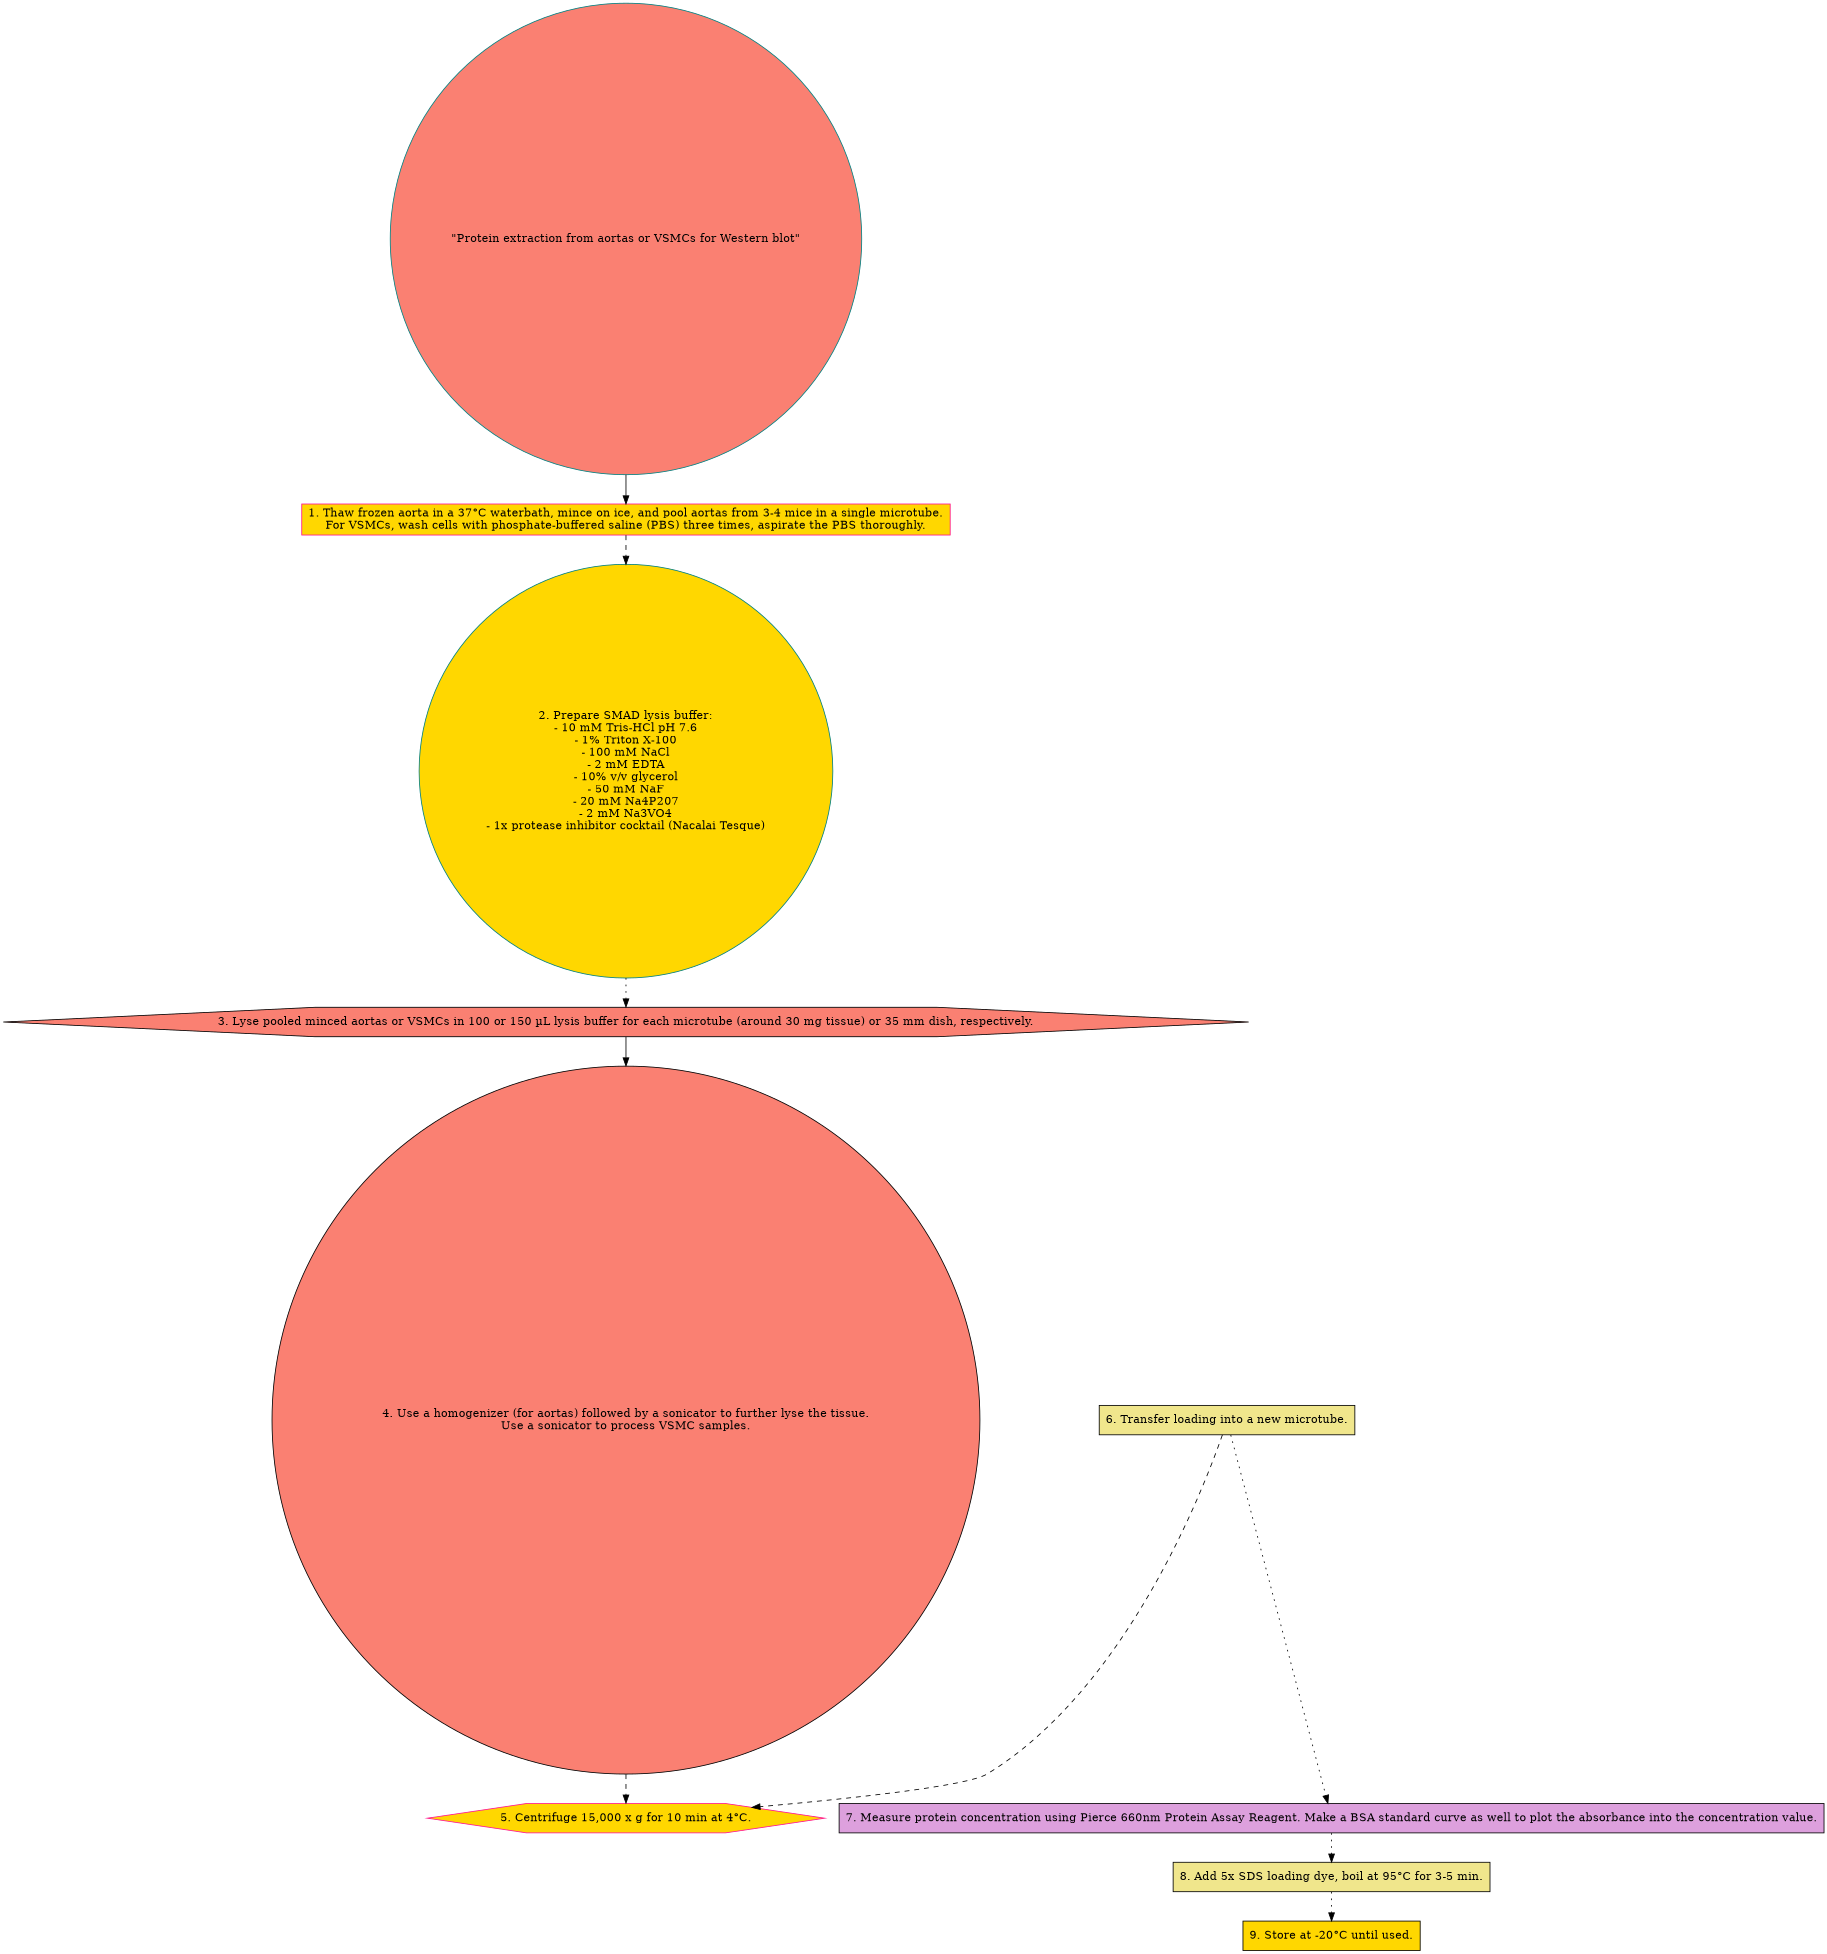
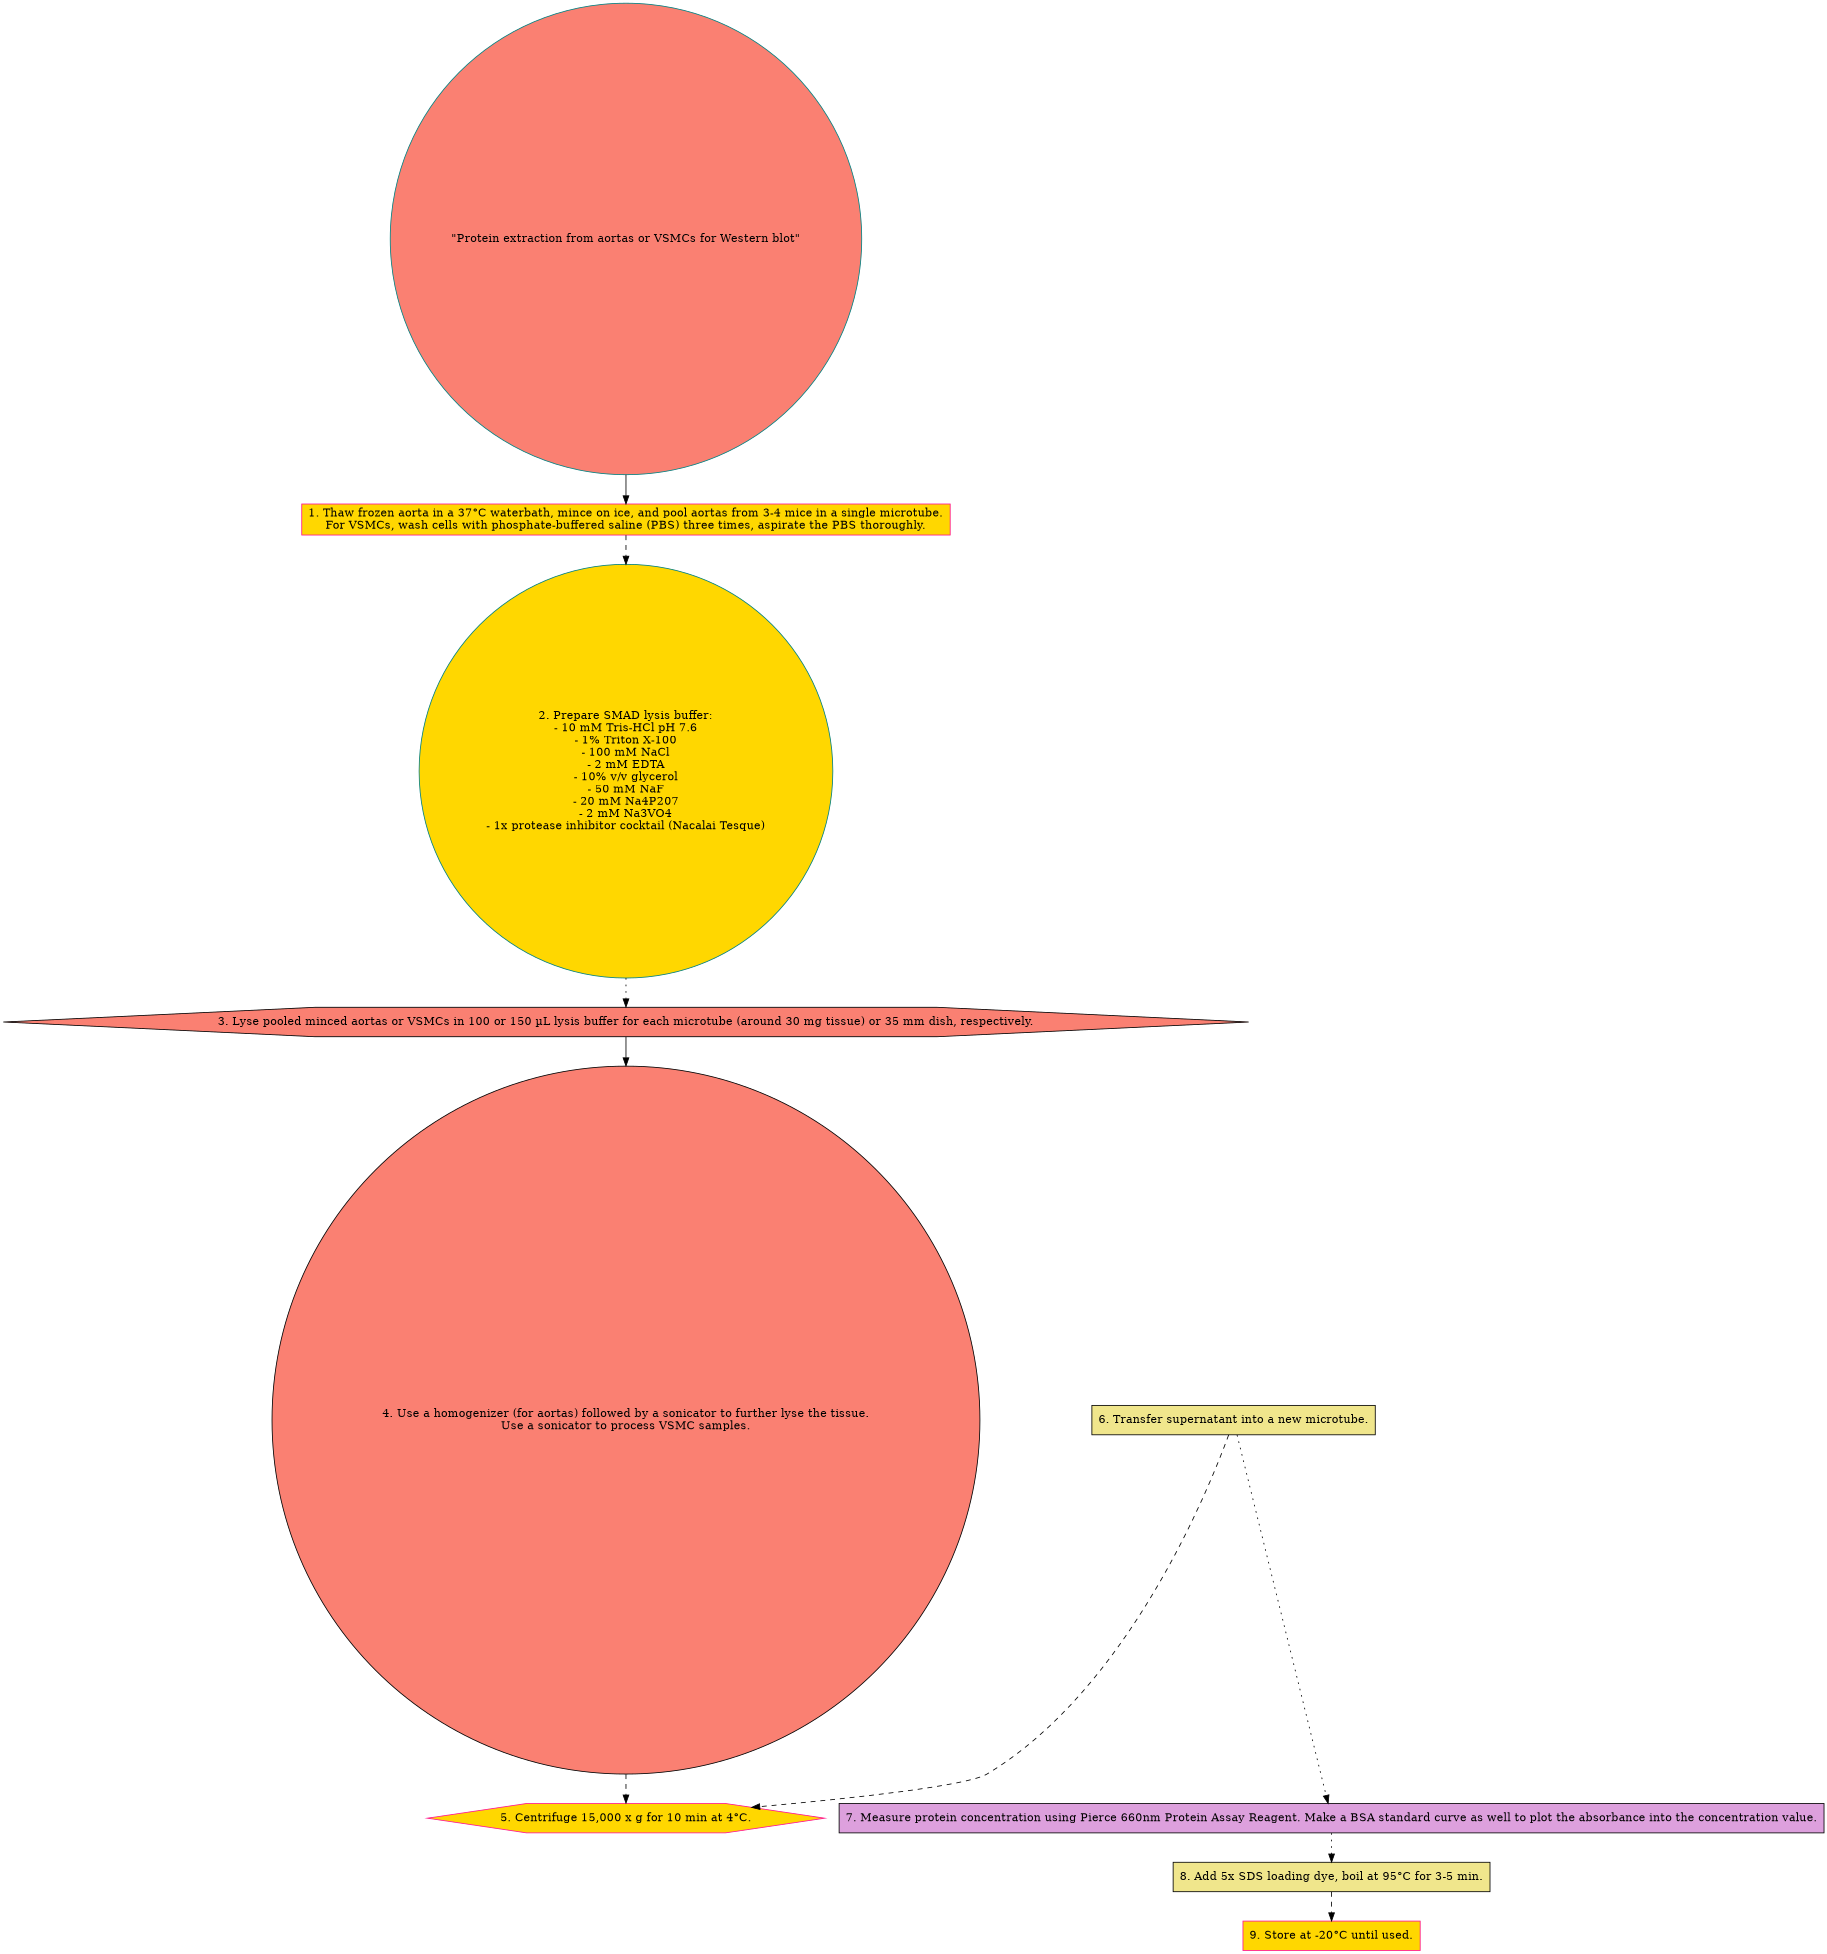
(1227, 1420) -> (1234, 1420)
(1332, 1902) -> (1332, 1902)
(1332, 1936) -> (1332, 1936)
